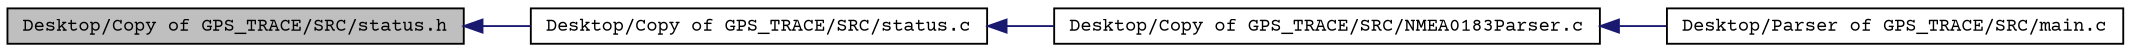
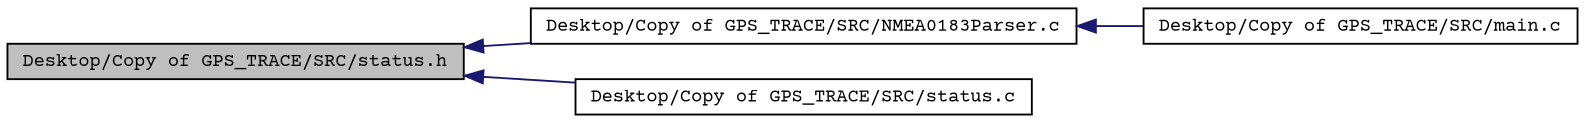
(1030, 26) -> (507, 45)
(1895, 26) -> (1361, 26)
